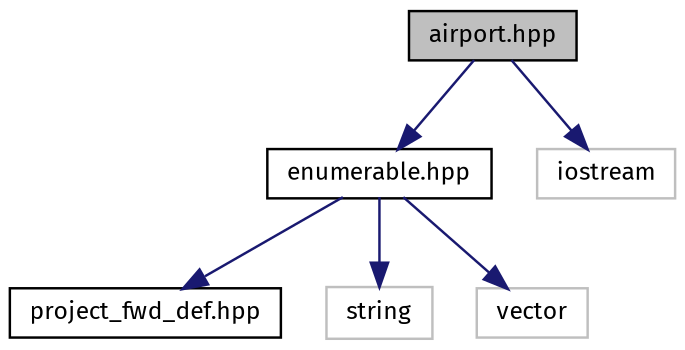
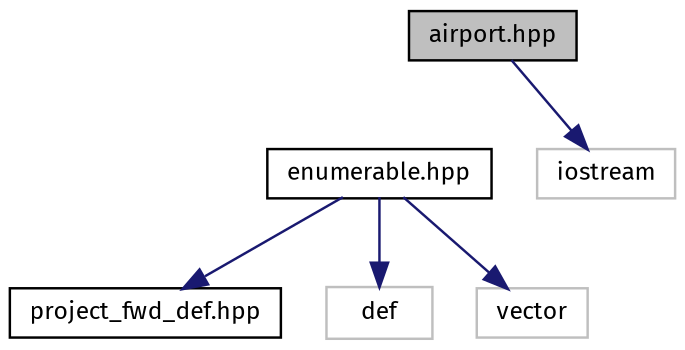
(444, 96) -> none
(379, 313) -> (379, 313)
